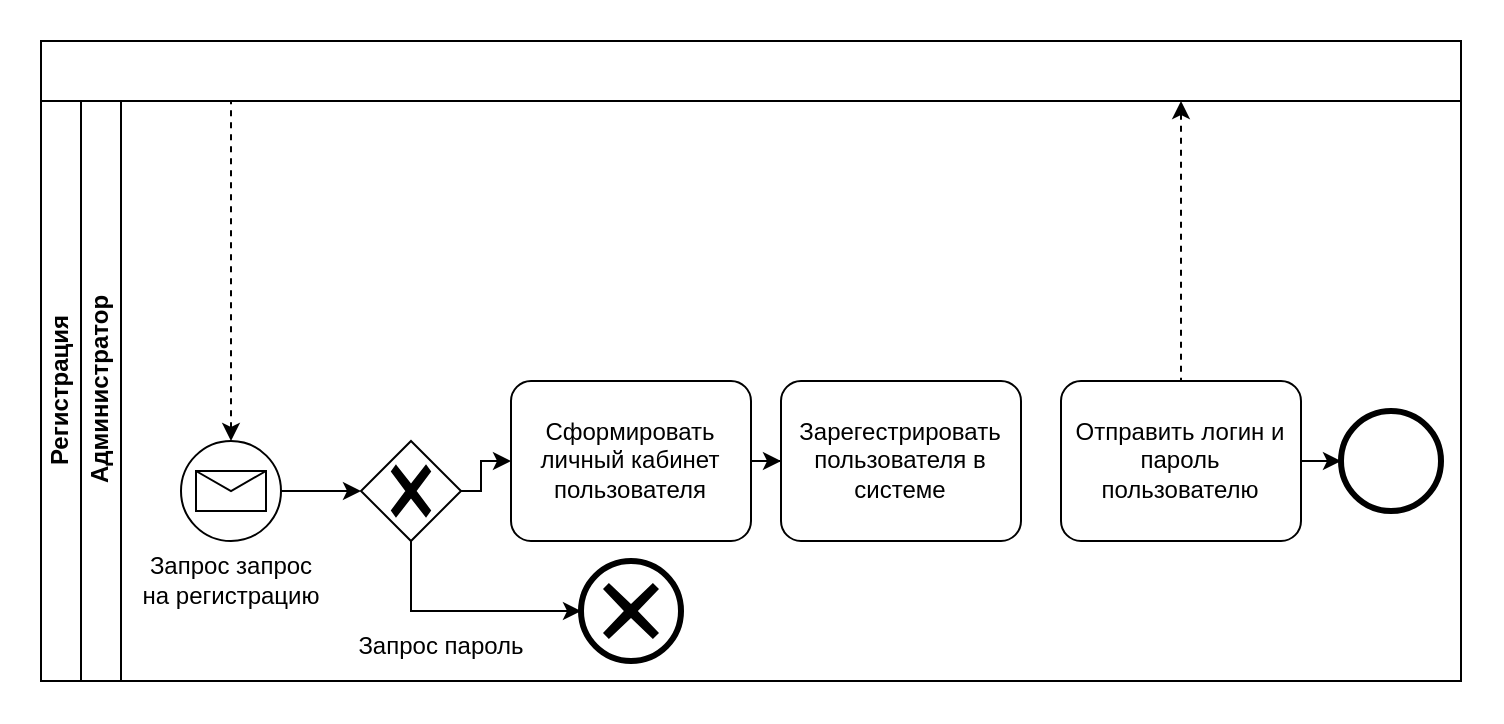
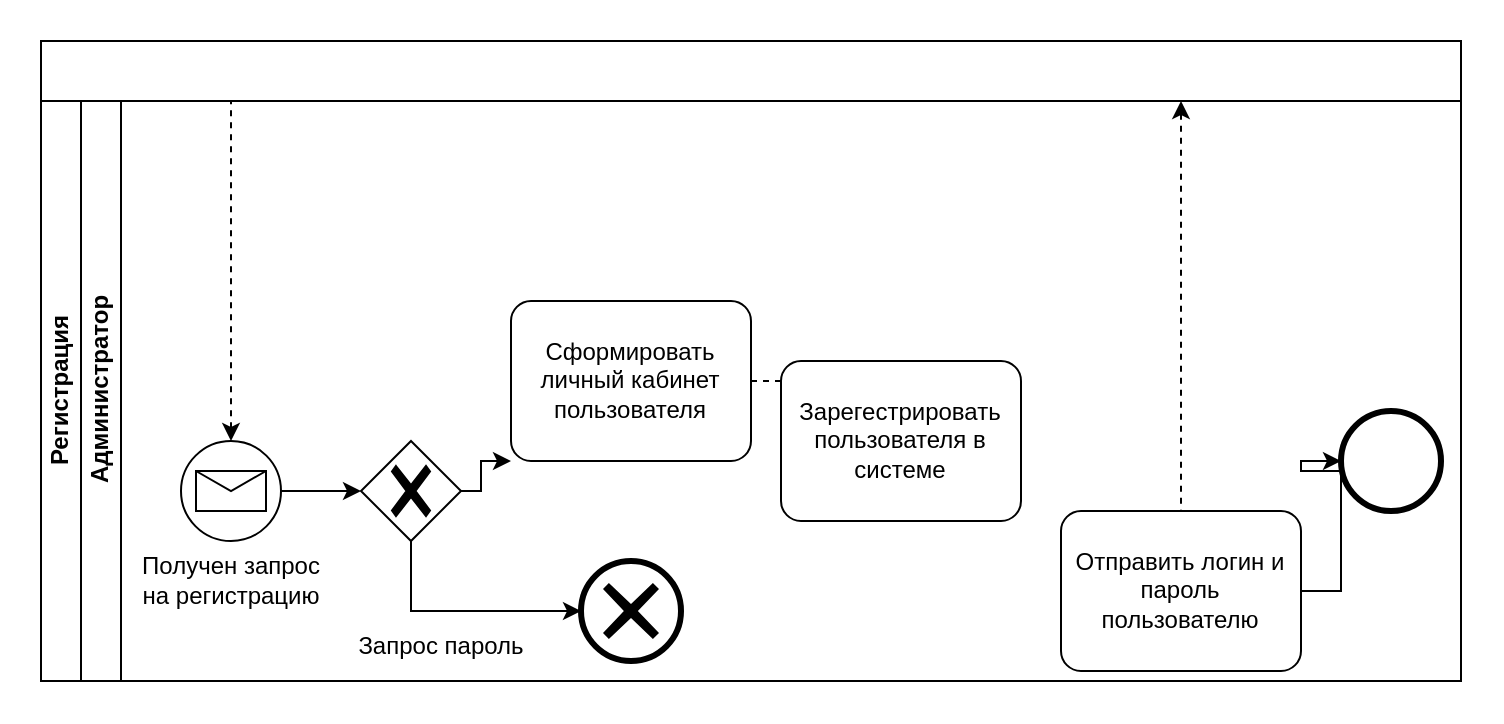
(631, 461) -> (631, 381)
(901, 461) -> (901, 441)
(1181, 461) -> (1181, 591)
(232, 581) -> (232, 581)
